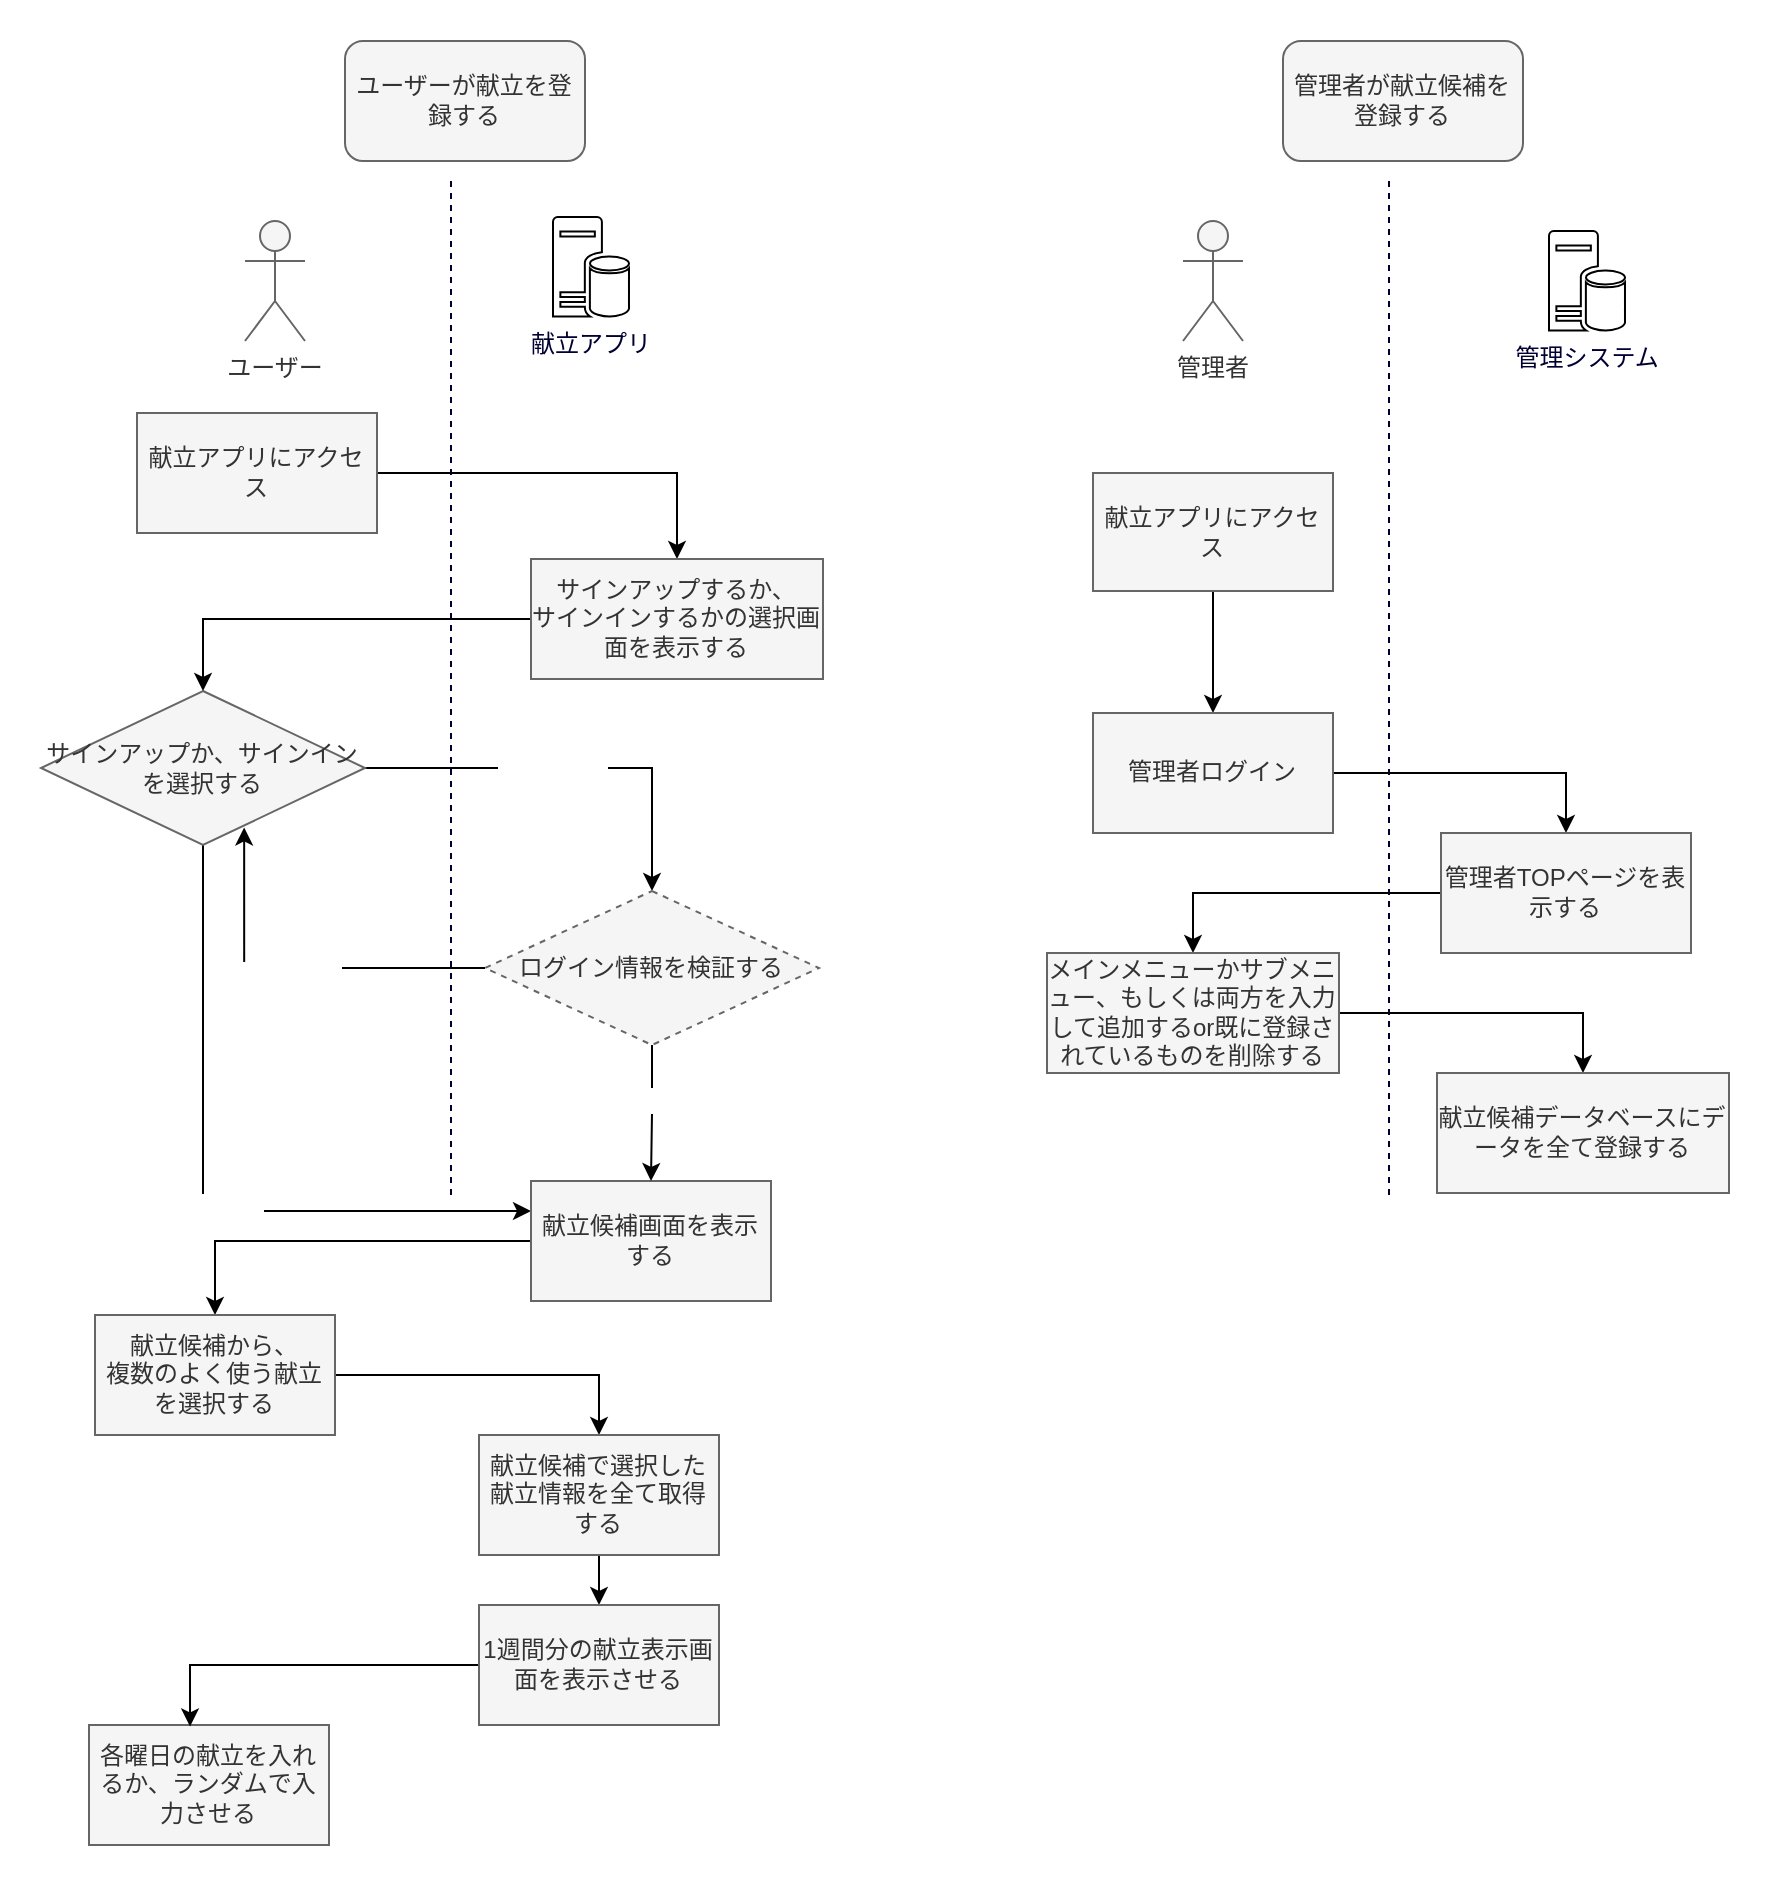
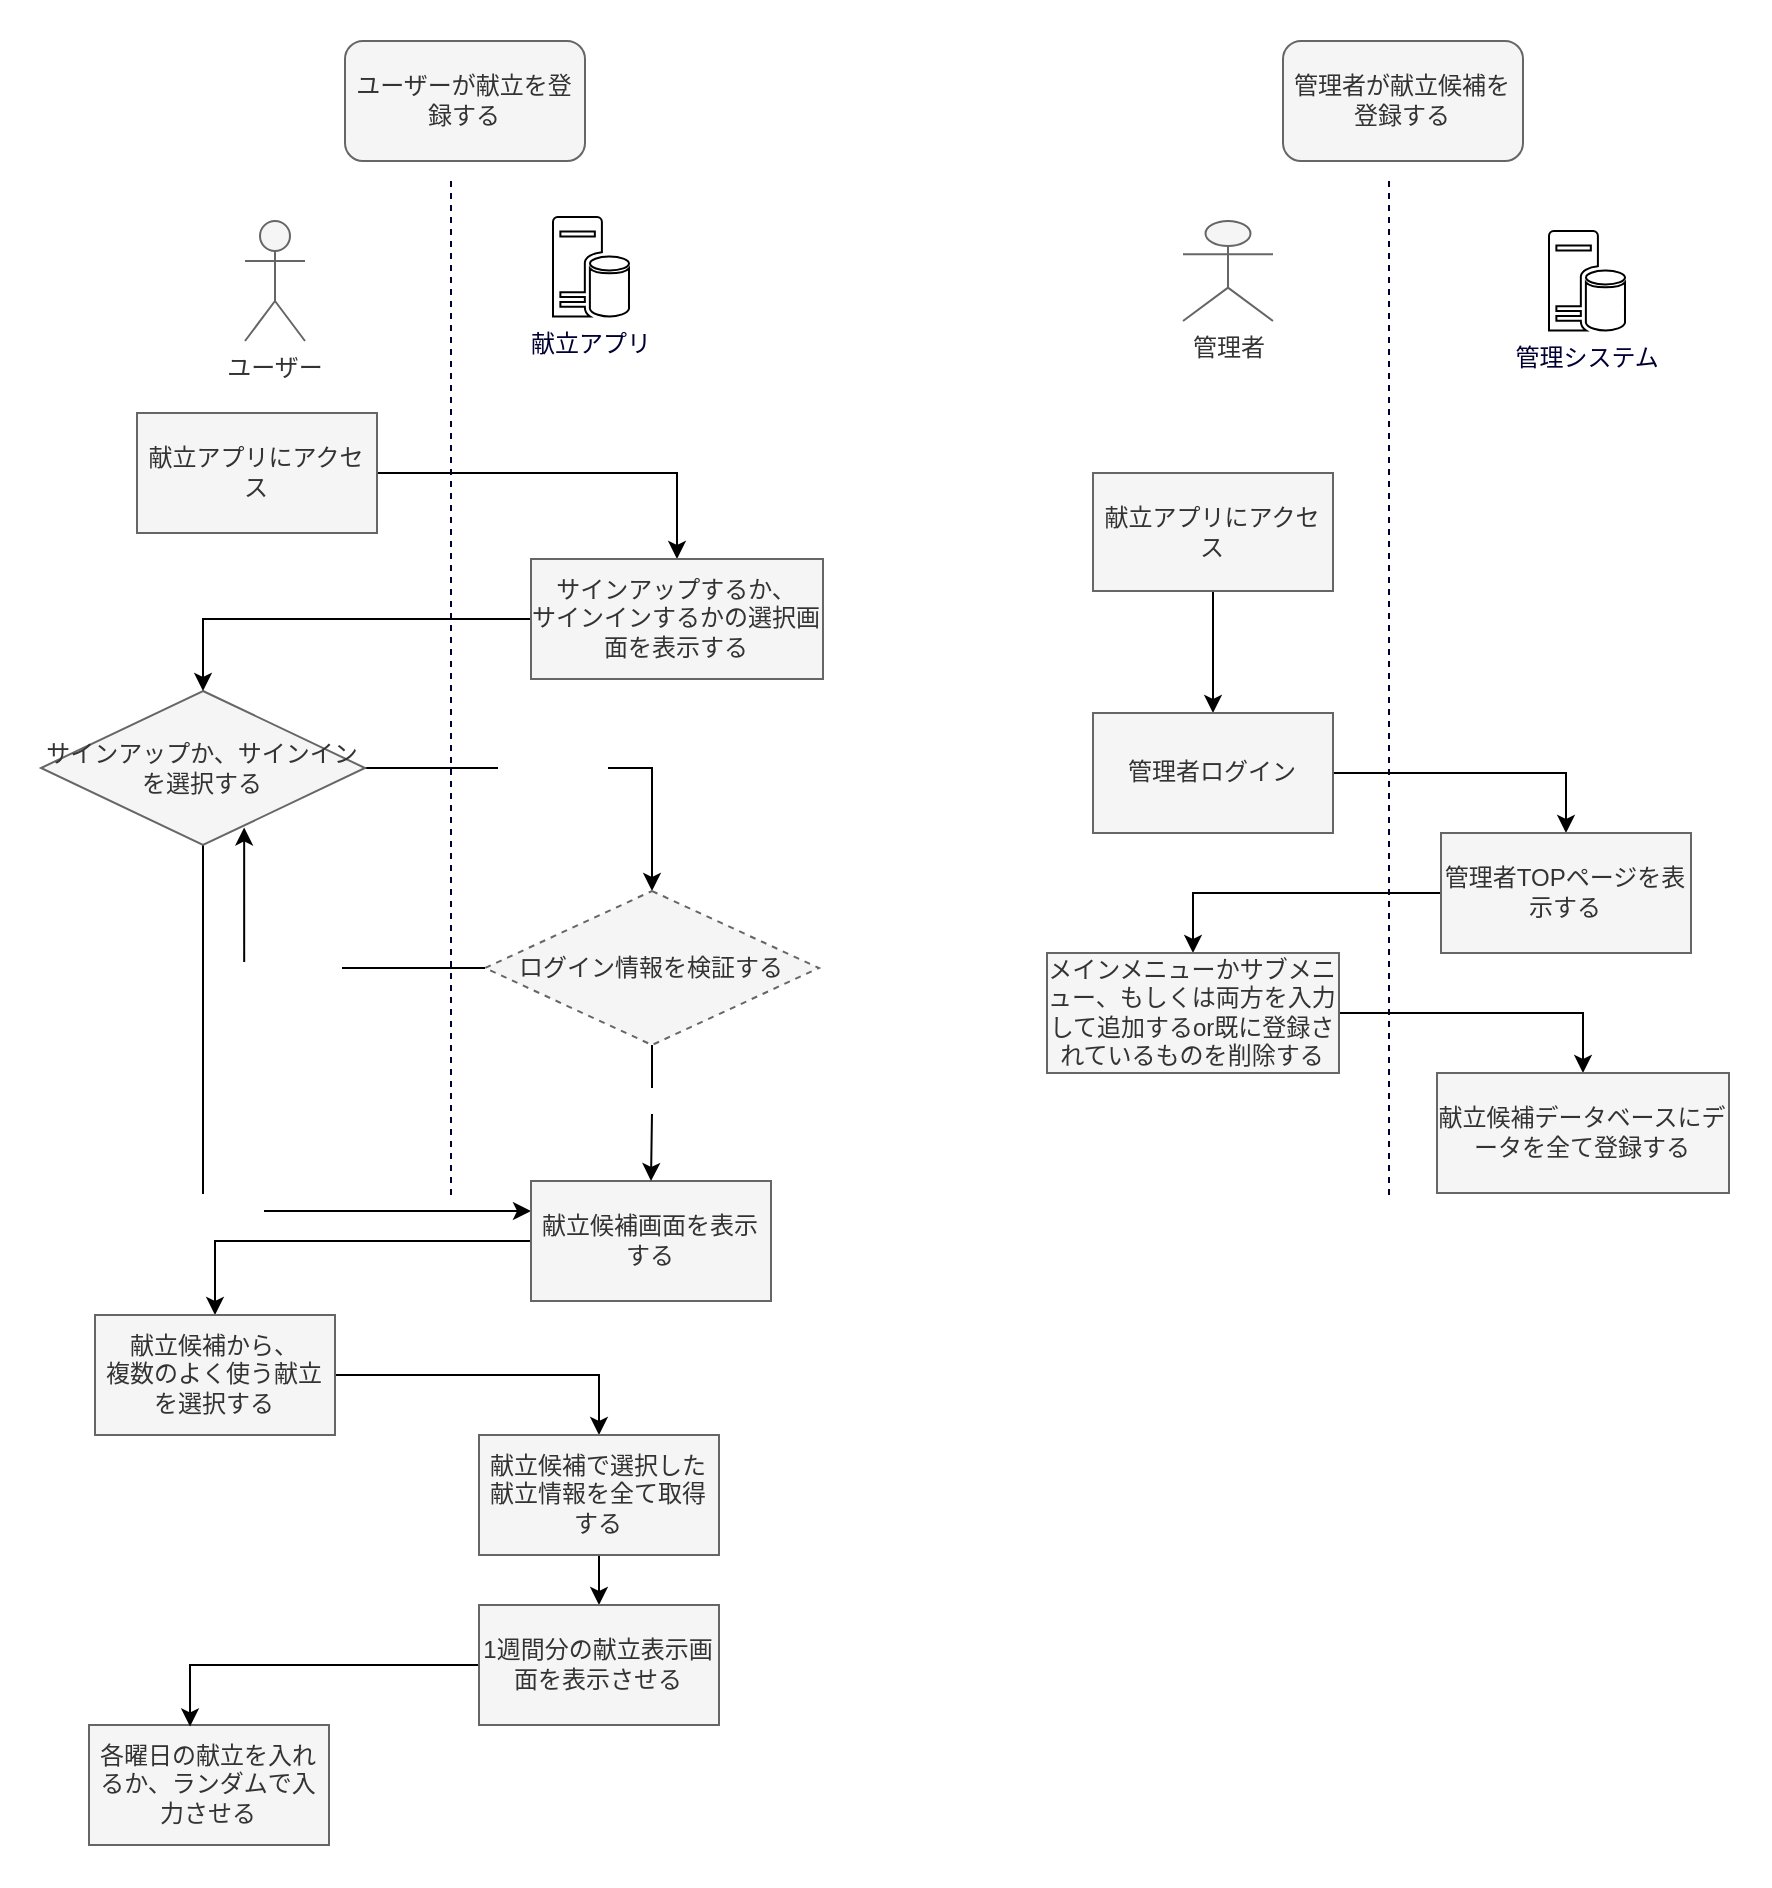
(1213, 281) -> (1228, 271)
